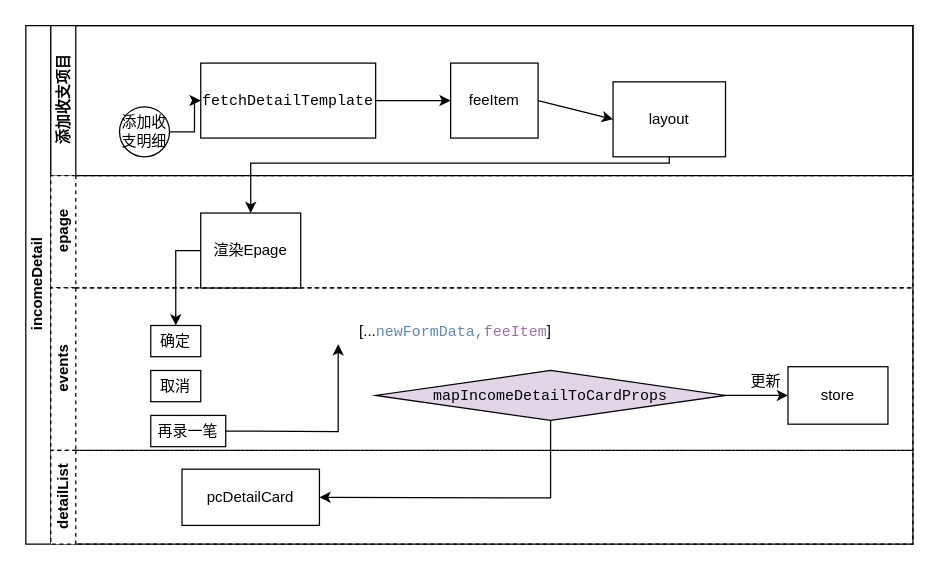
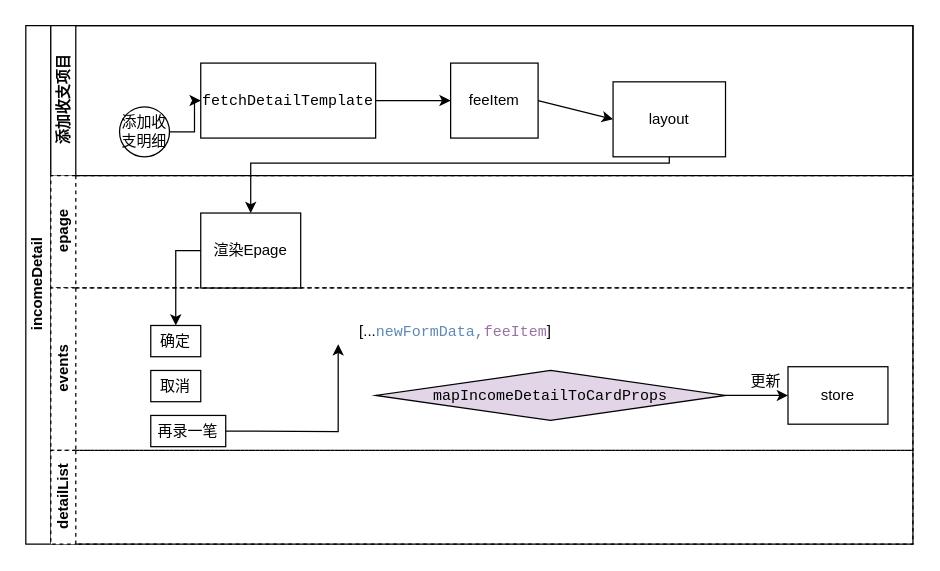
(251, 498) -> none
(478, 498) -> none
